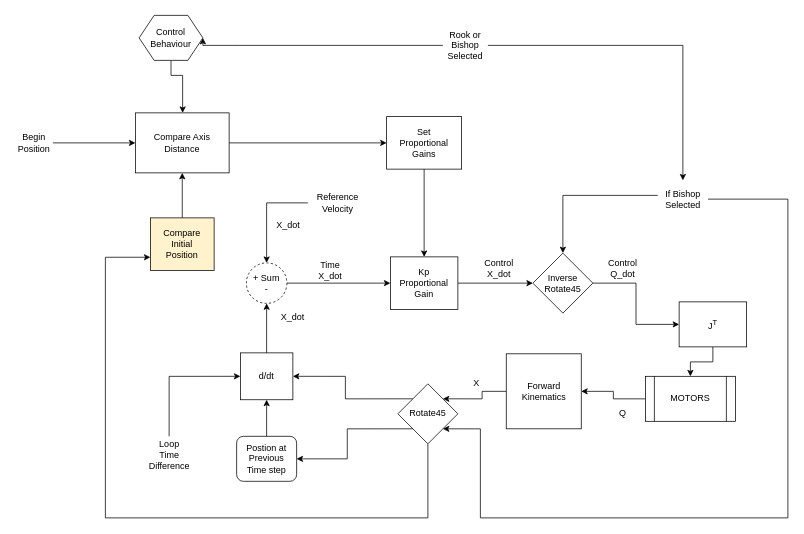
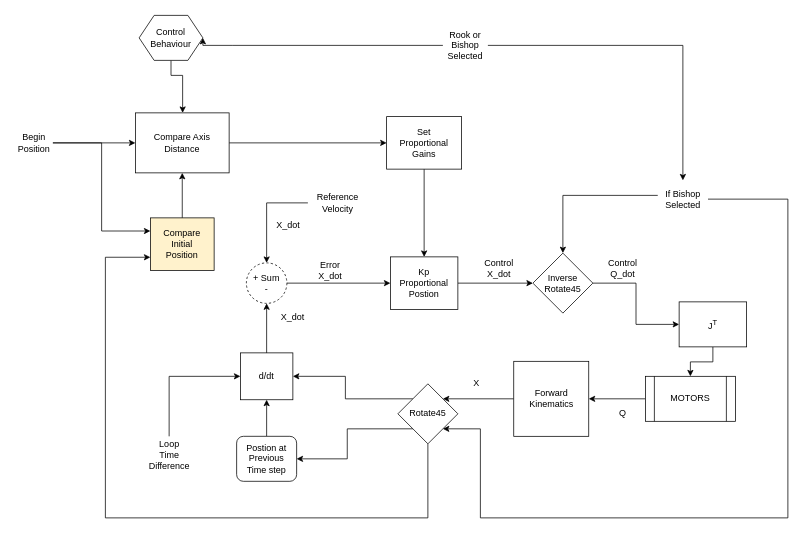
none -> (102, 188)
(330, 270) -> (330, 270)
(424, 283) -> (424, 283)
(544, 391) -> (551, 399)
